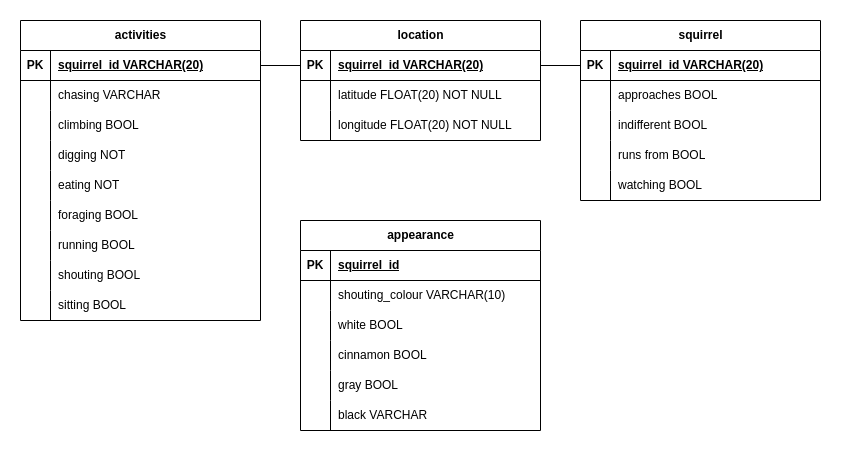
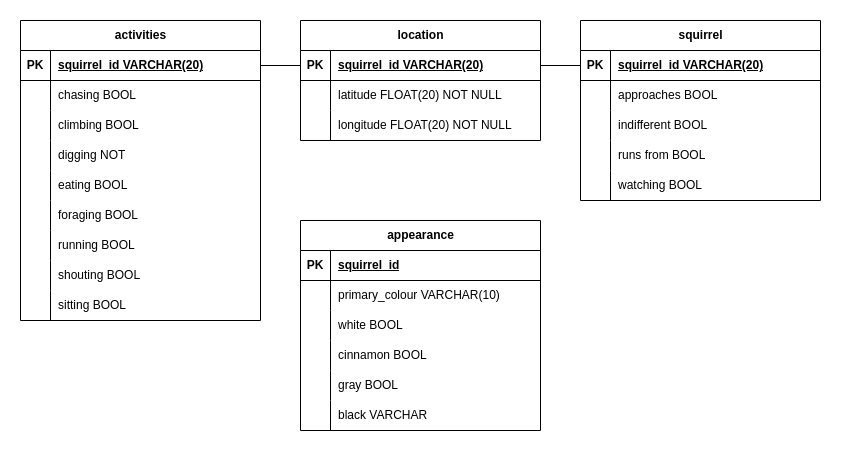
(106, 96) -> (96, 96)
(89, 186) -> (92, 186)
(425, 296) -> (421, 296)
